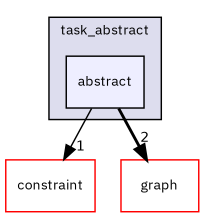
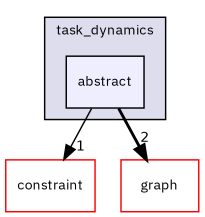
(105, 31) -> (105, 31)
